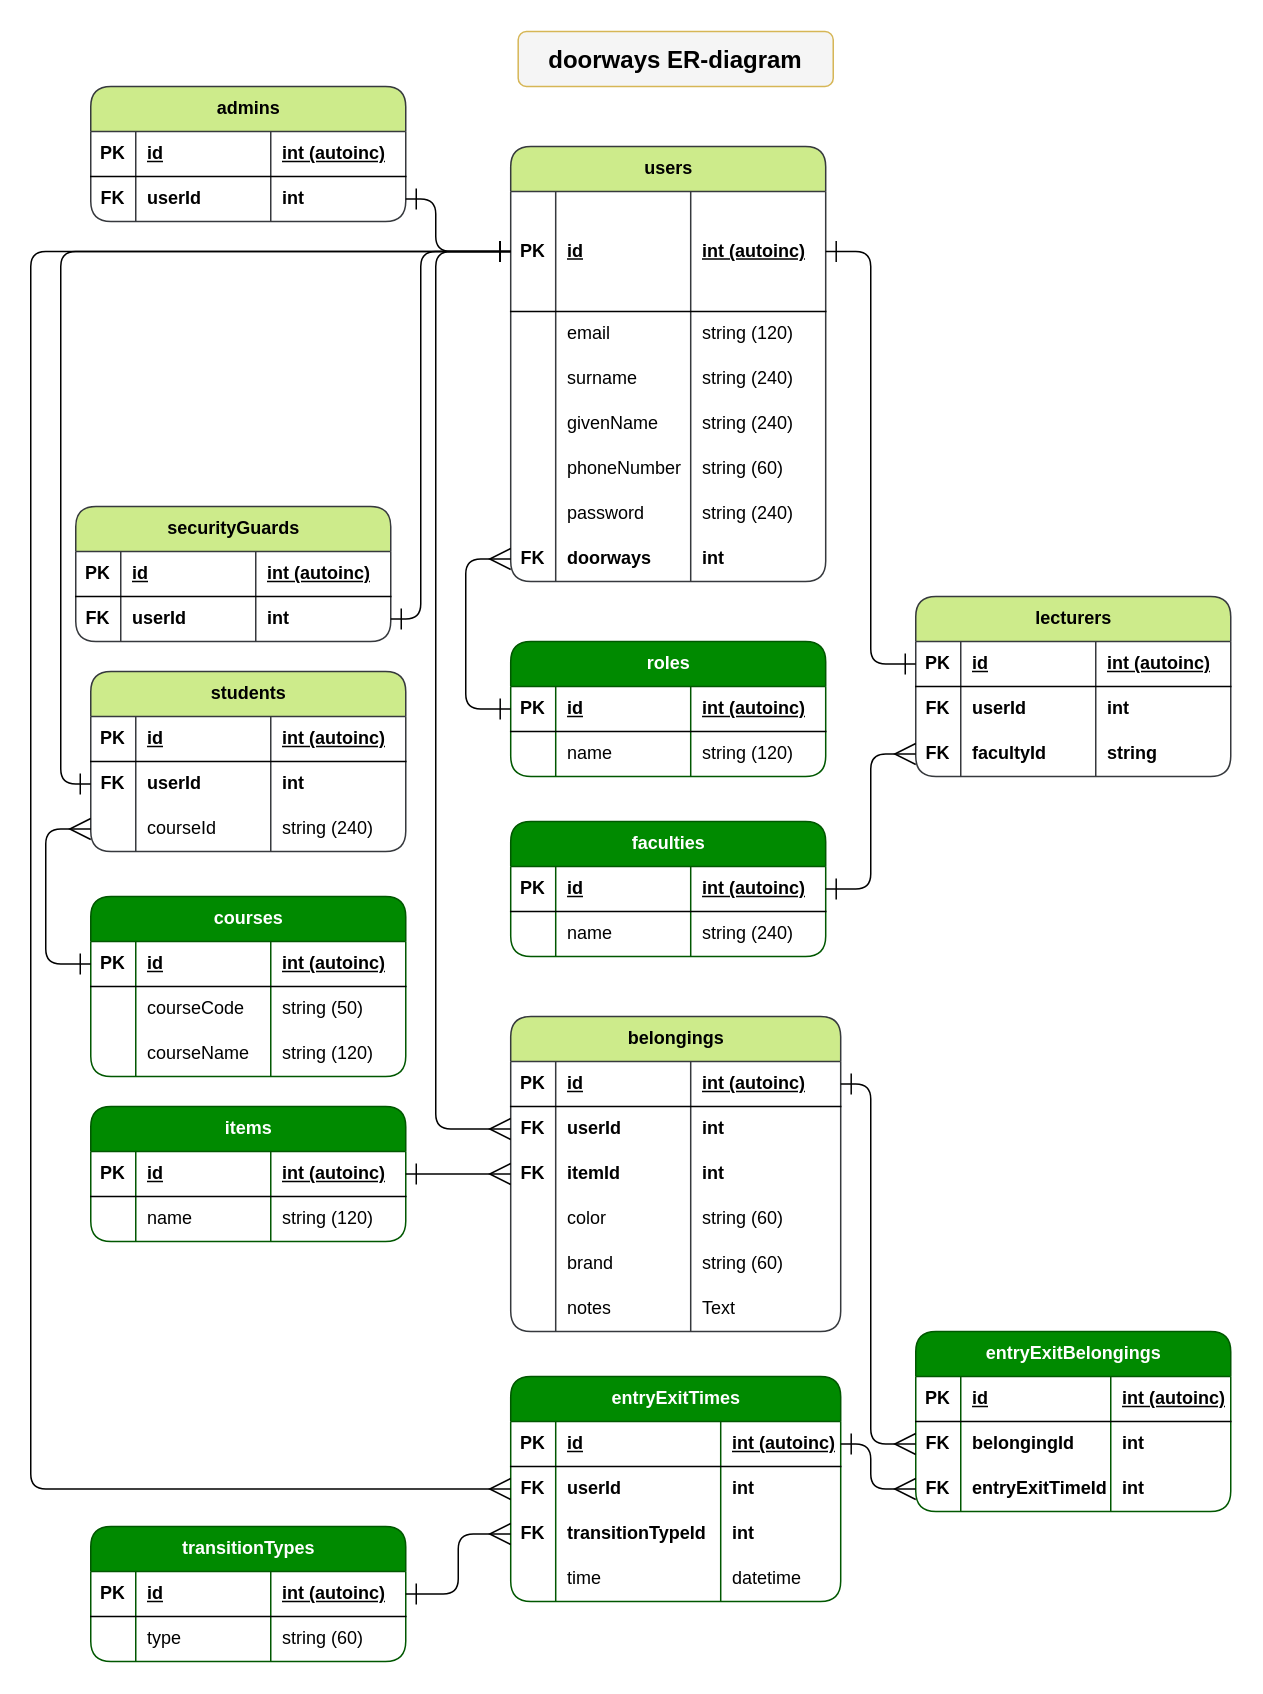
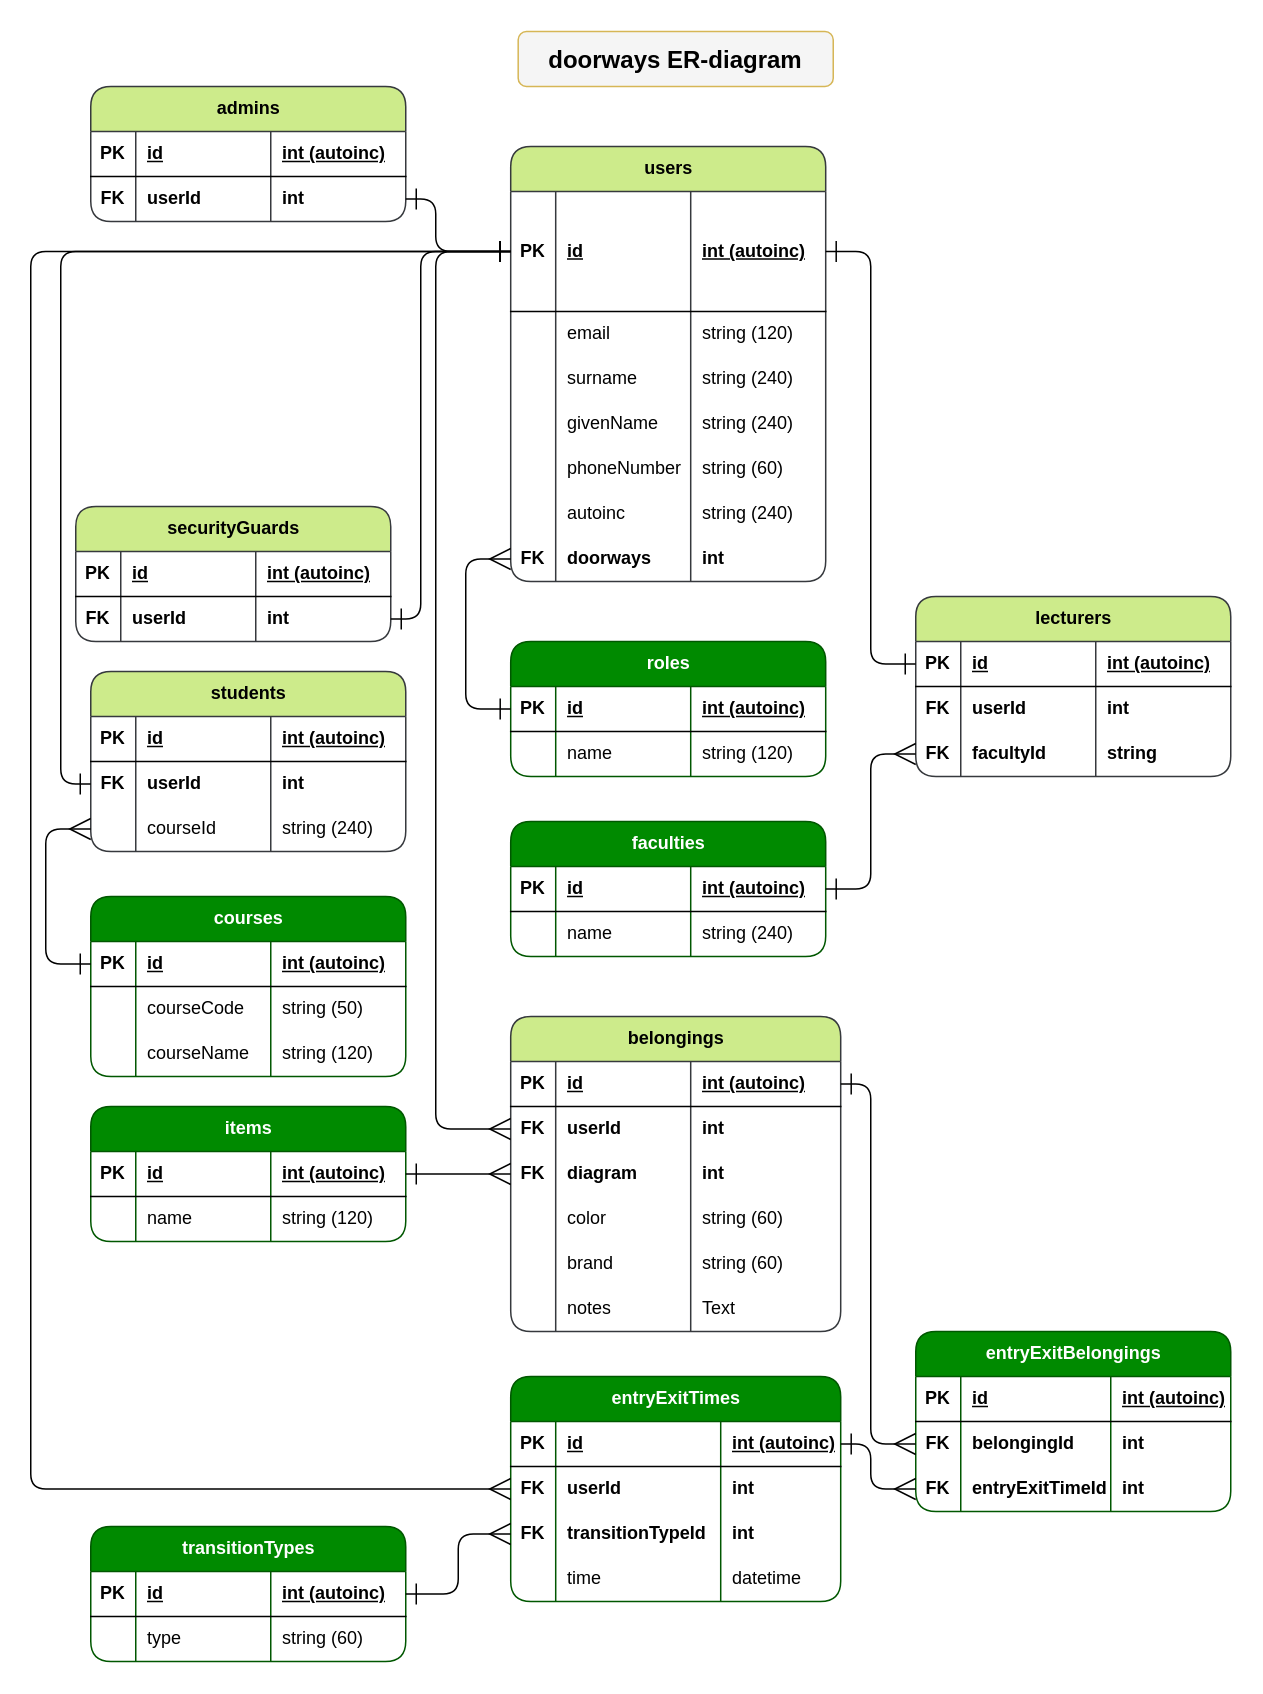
(608, 514) -> (601, 514)
(596, 1174) -> (601, 1174)
